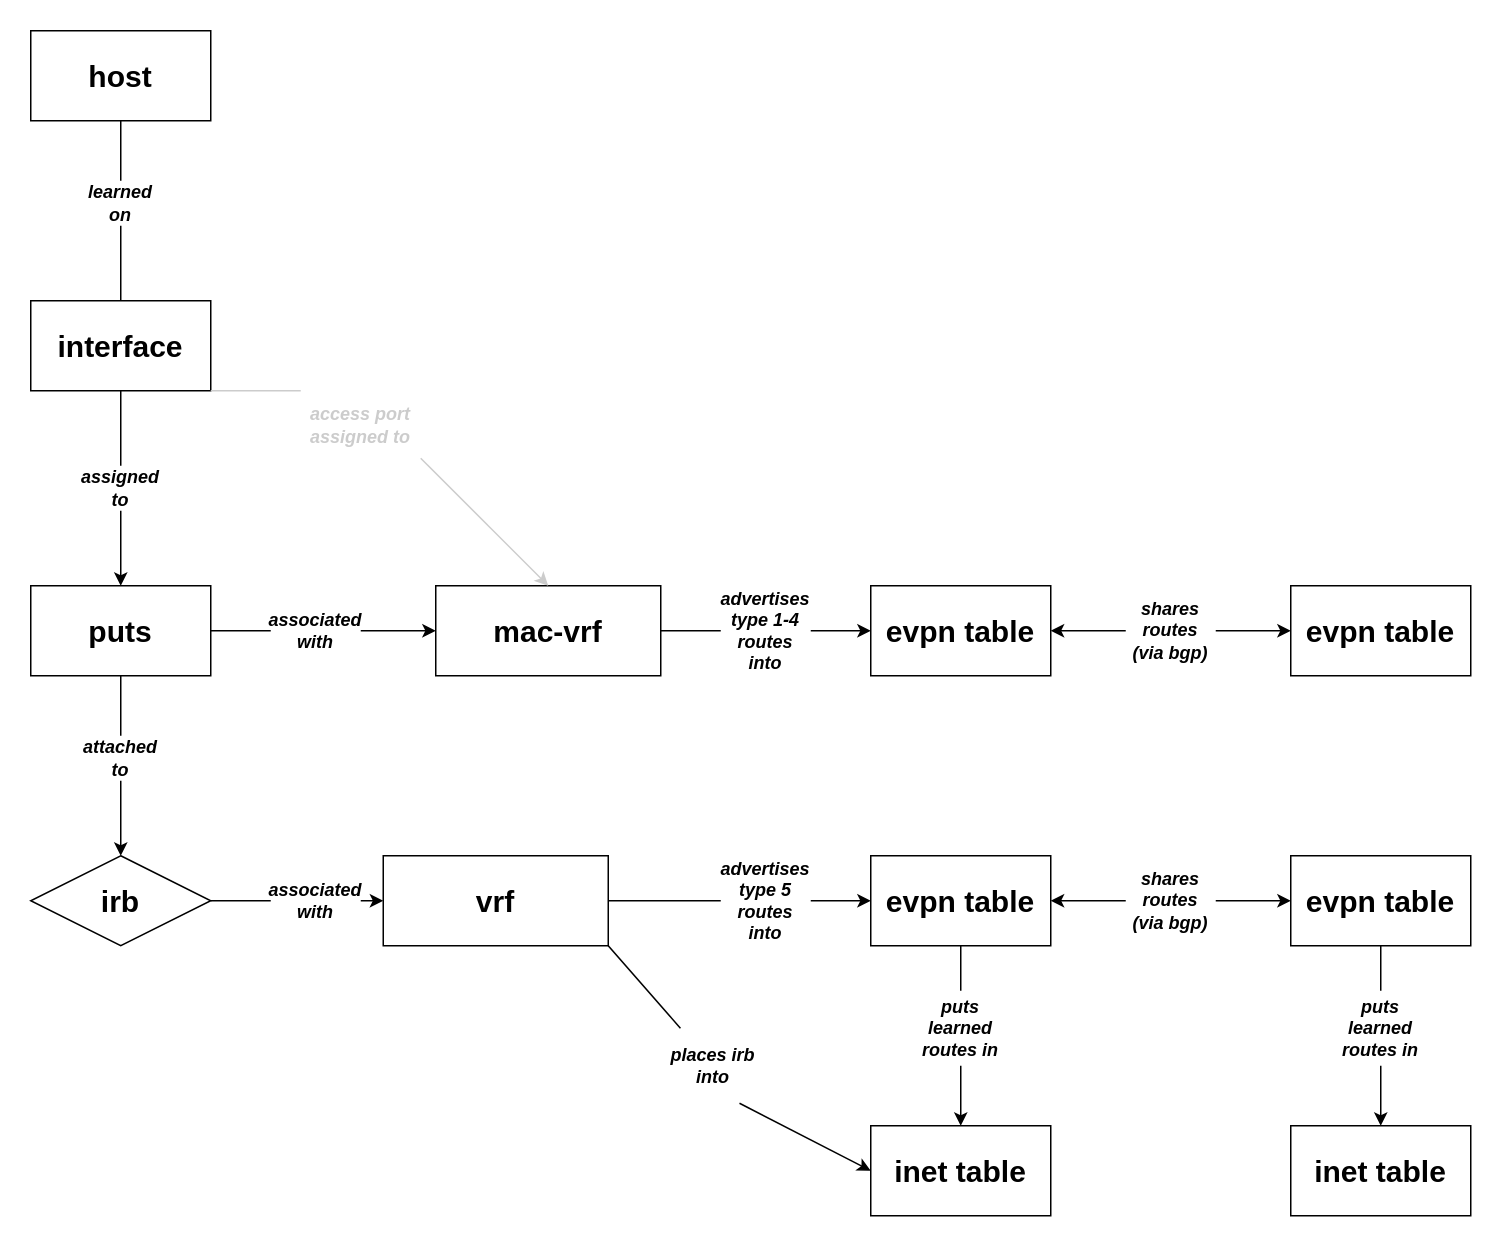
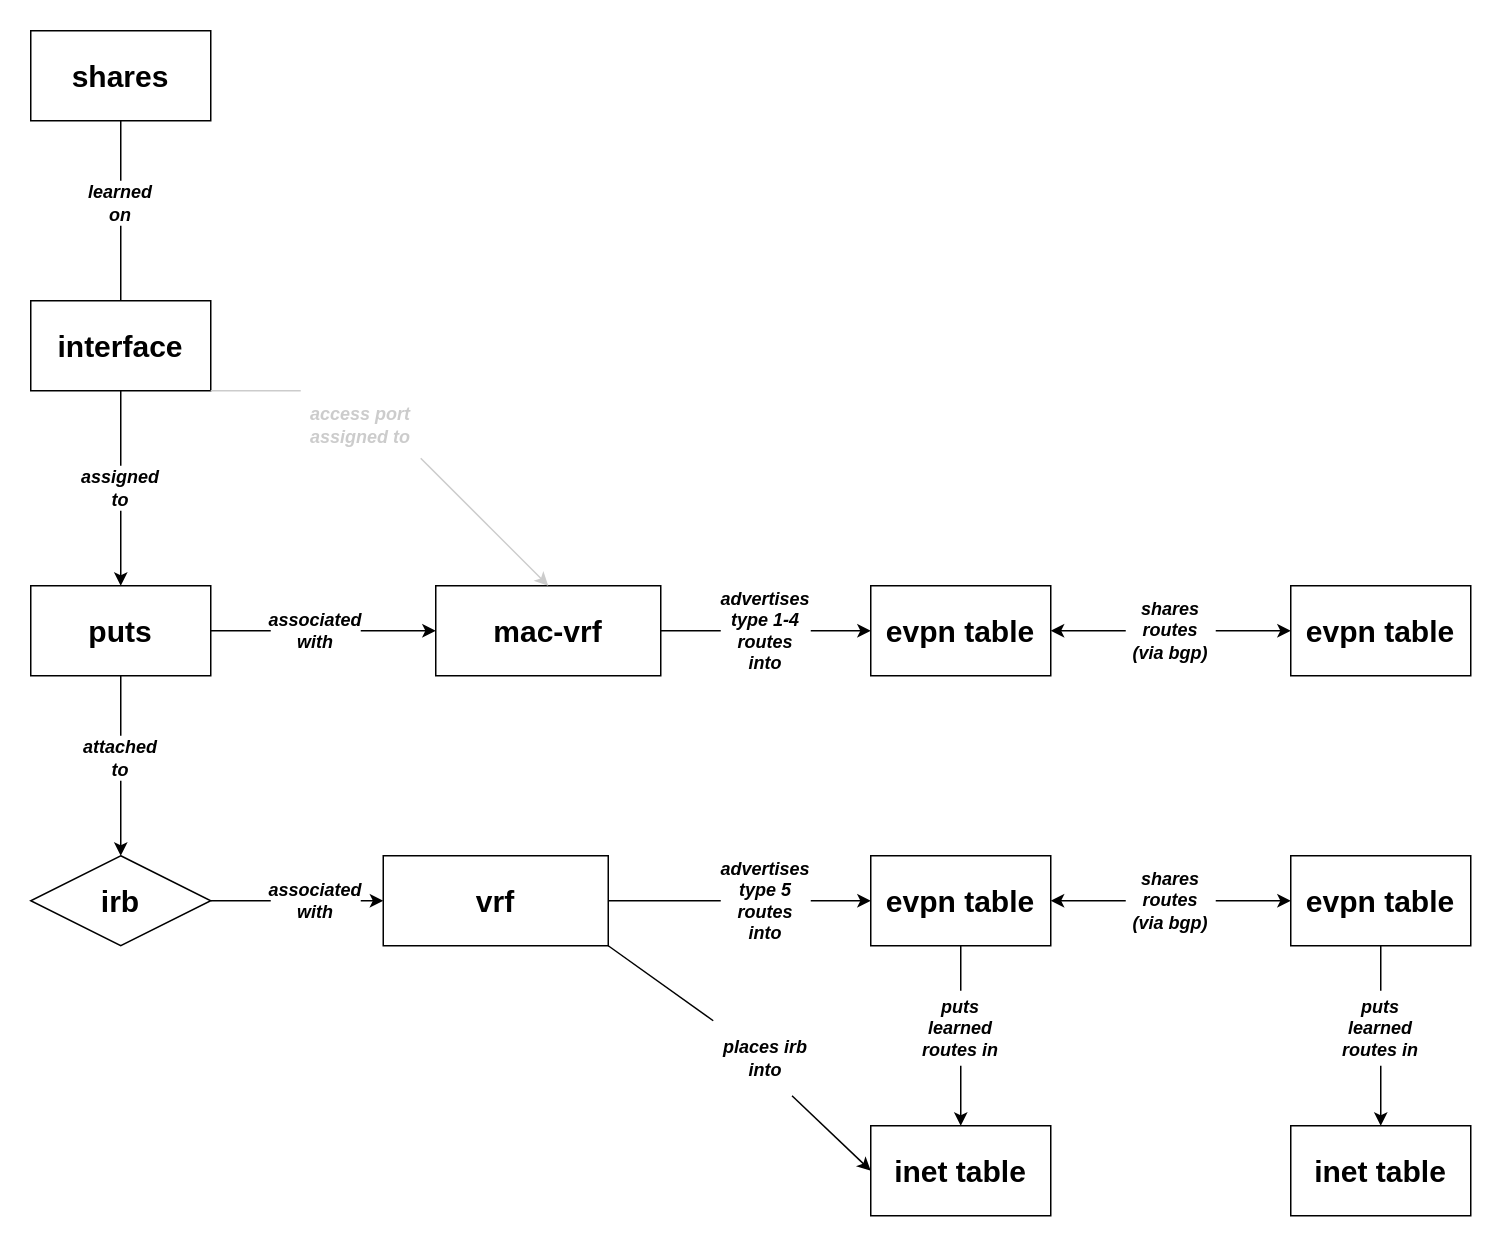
(121, 76) -> (121, 76)
(713, 1066) -> (766, 1058)
